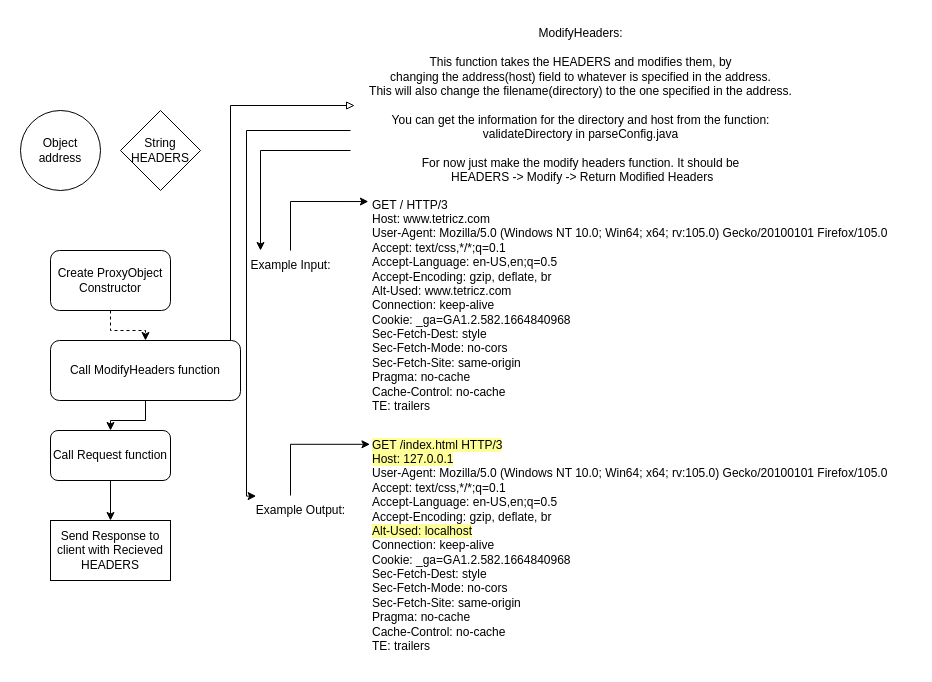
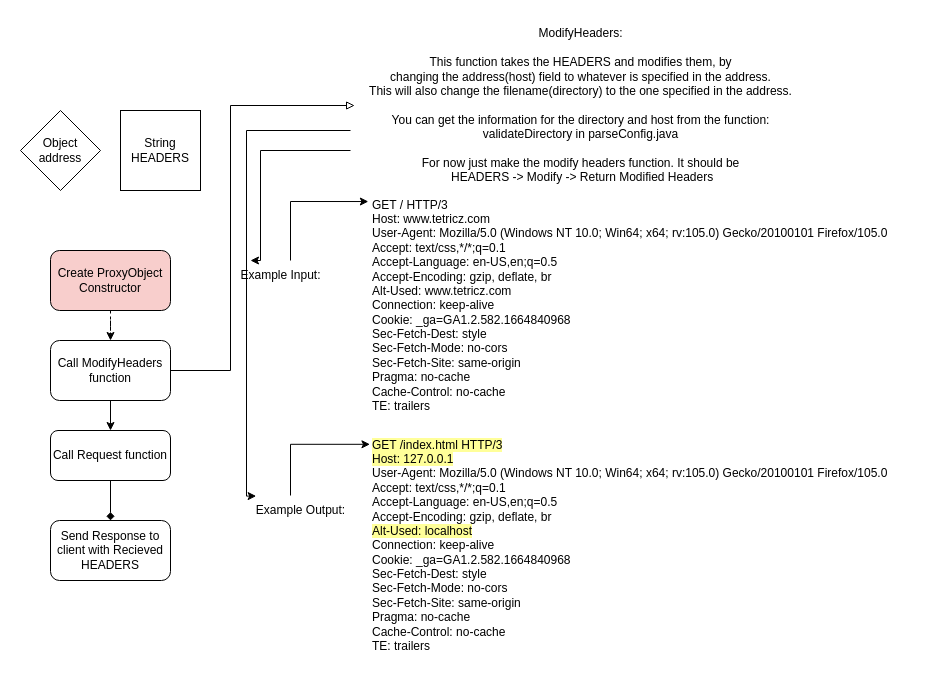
(61, 151) -> (61, 151)
(161, 151) -> (161, 151)
(291, 266) -> (281, 276)
(111, 281) -> (111, 281)
(146, 371) -> (111, 371)
(111, 512) -> (111, 512)
(111, 551) -> (111, 551)
